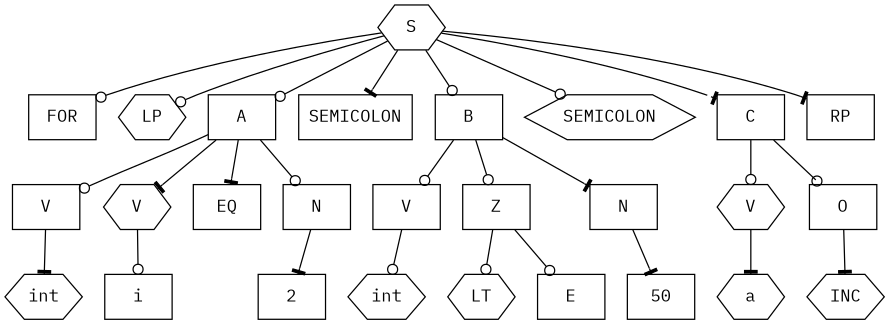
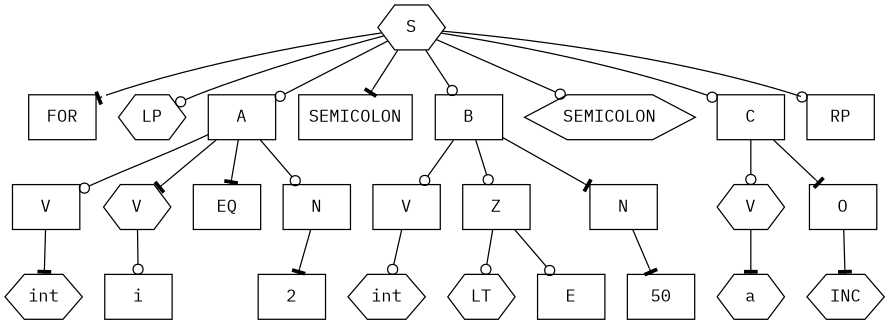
(623, 55) -> (623, 55)
(242, 58) -> (242, 58)
(576, 59) -> (576, 59)
(795, 160) -> (795, 160)
